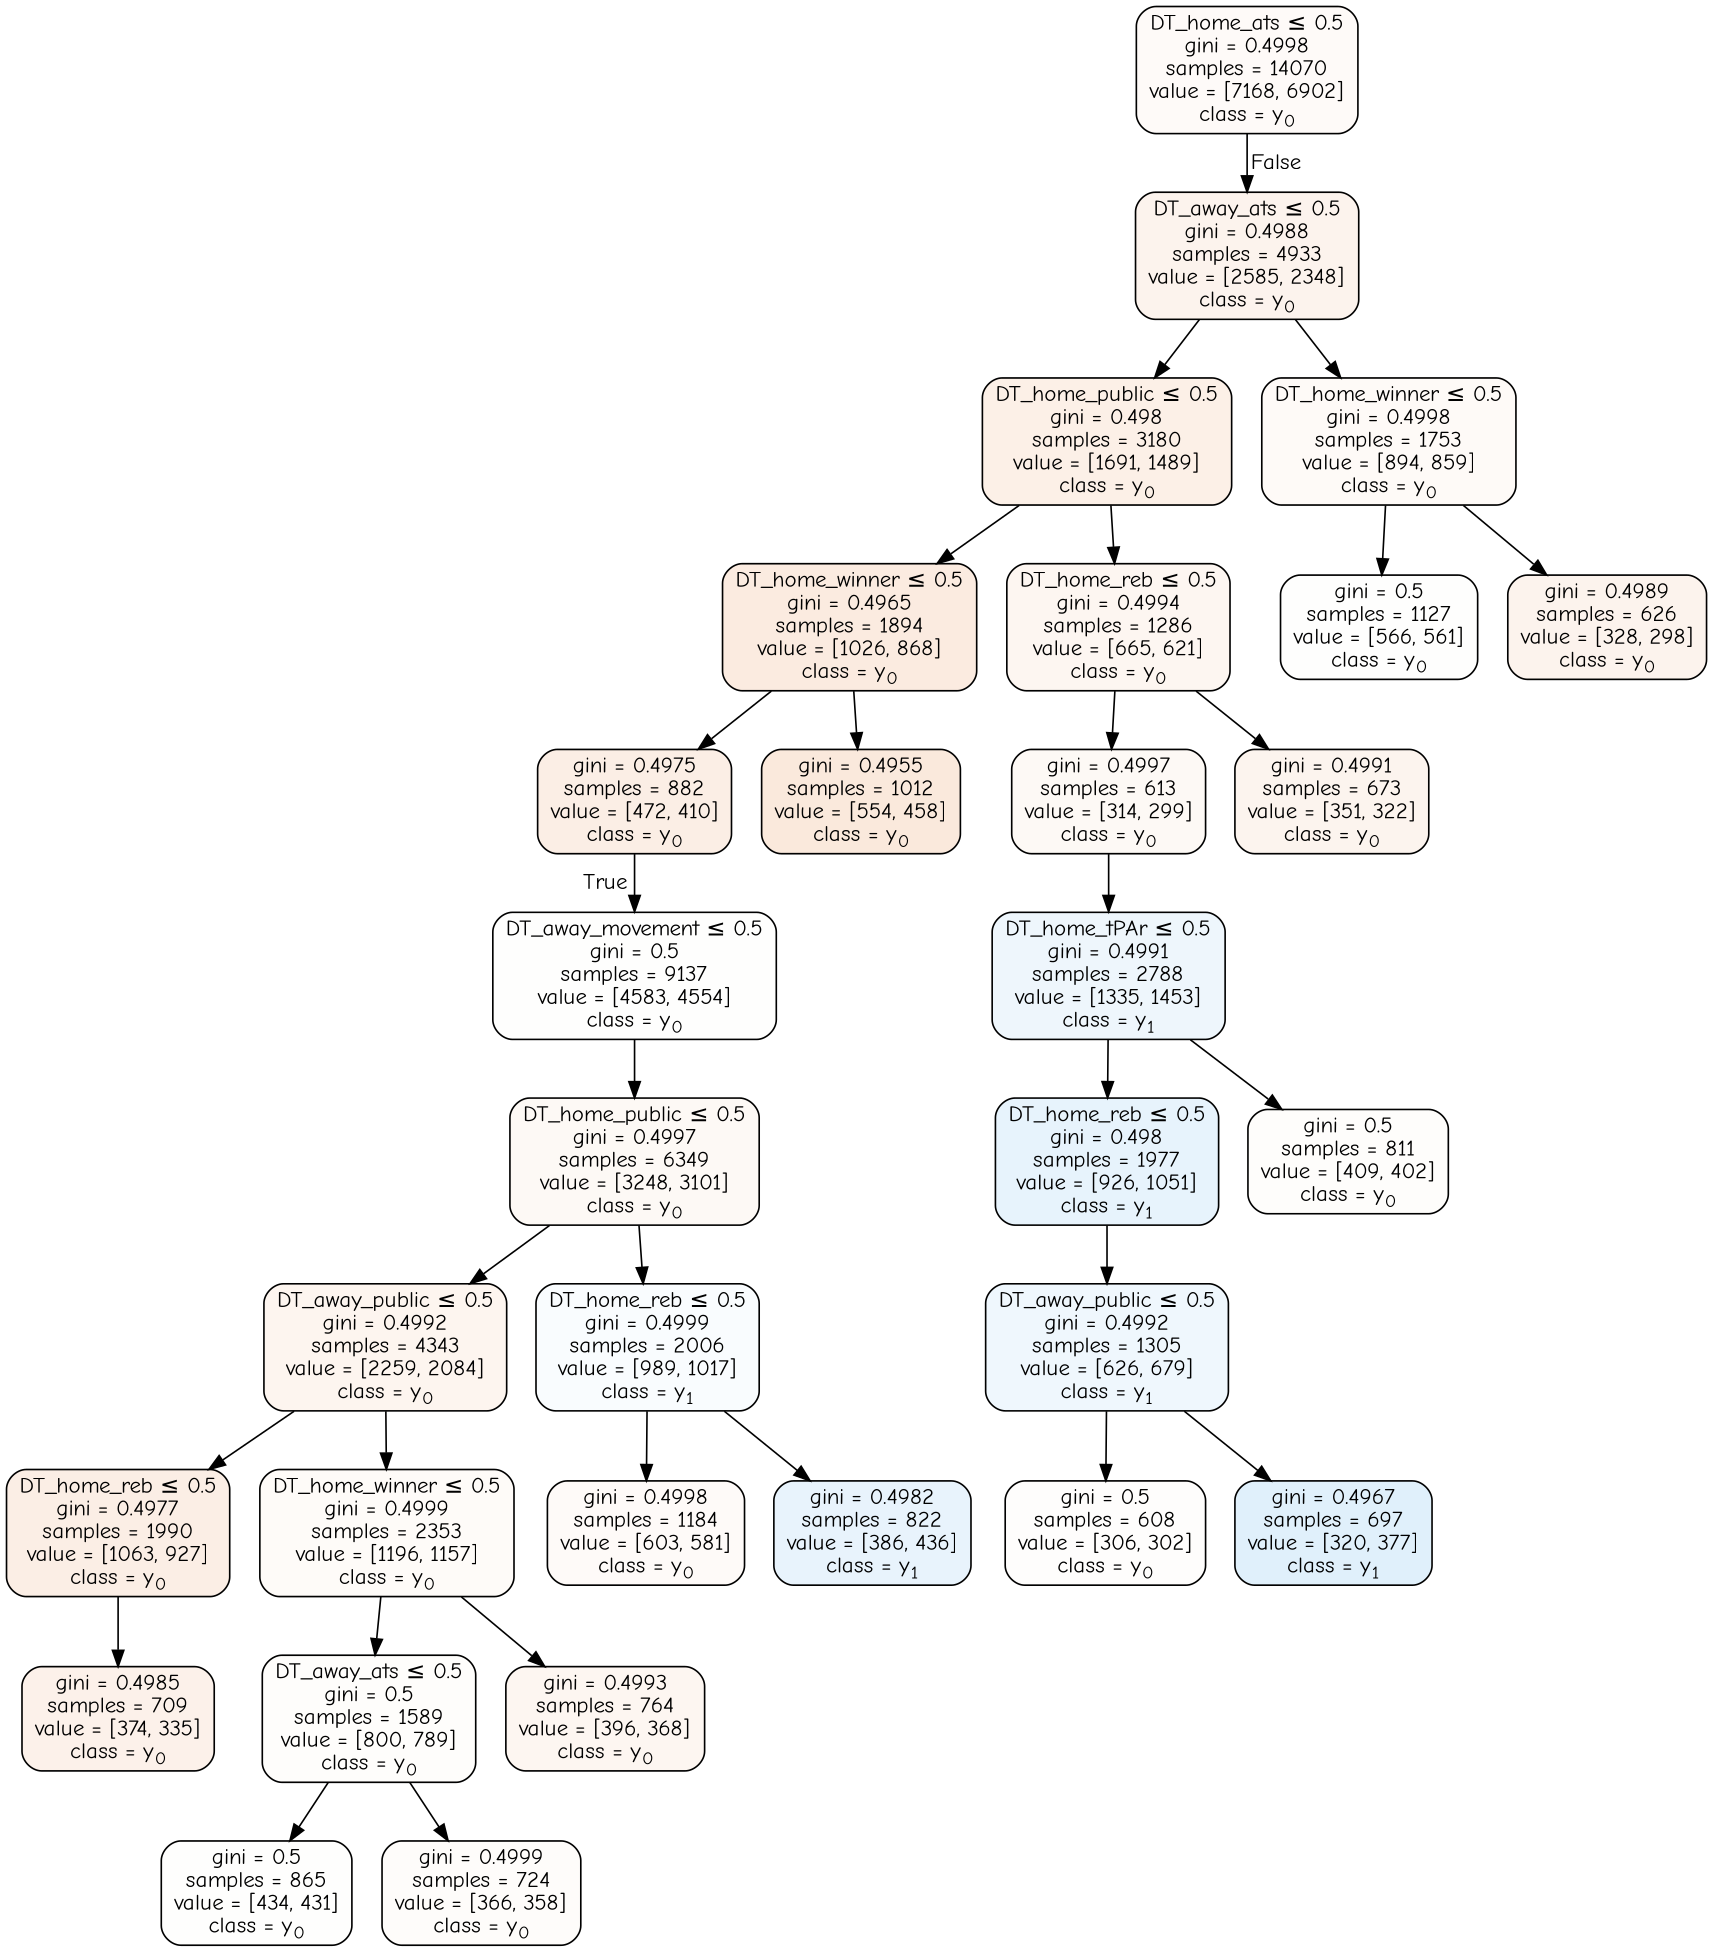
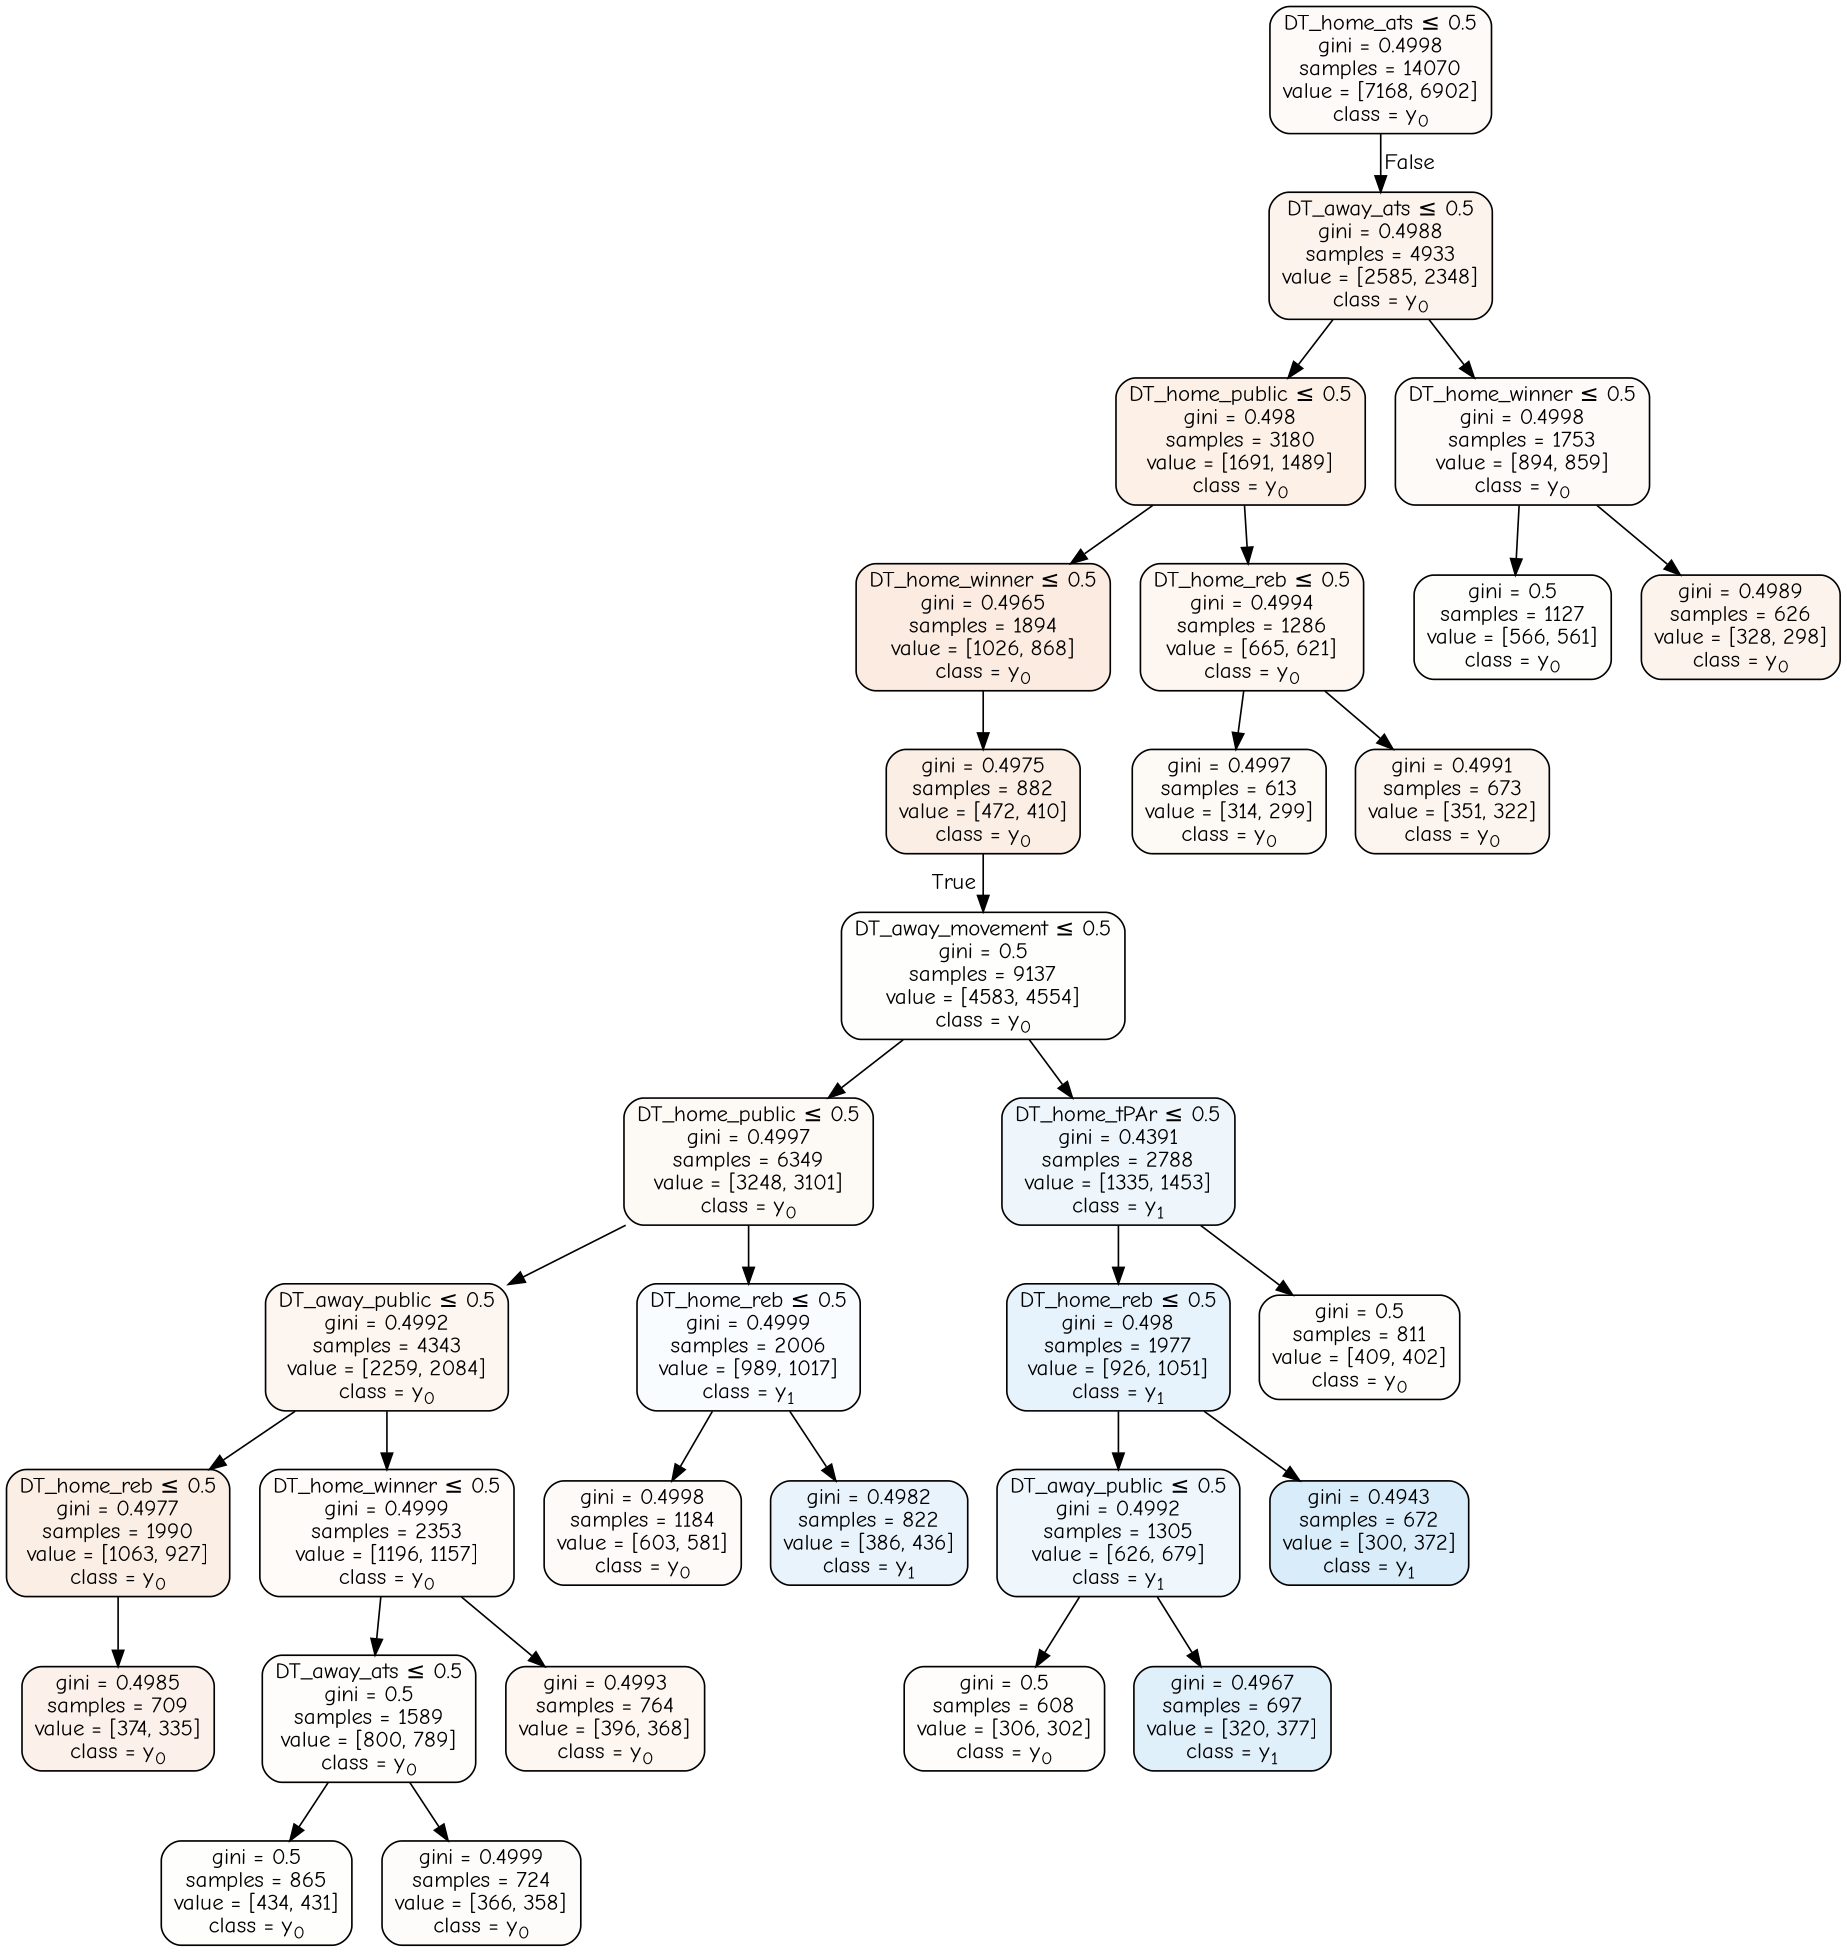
(861, 802) -> none
(1109, 875) -> (1046, 1062)
(1109, 951) -> (1118, 1137)
none -> (1369, 1533)
